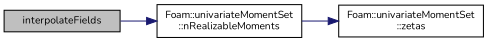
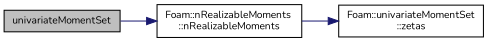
(62, 21) -> (62, 21)
(229, 21) -> (229, 21)
